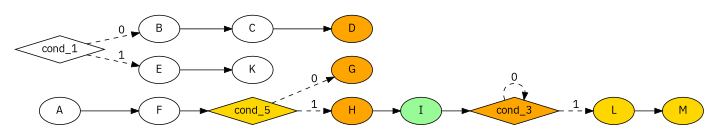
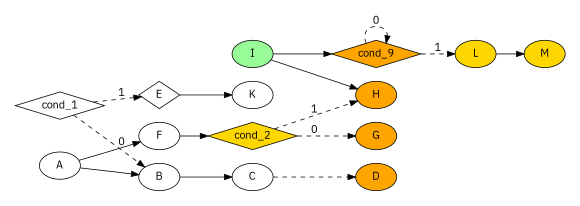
(298, 29) -> (311, 177)
(159, 70) -> (159, 95)
(253, 111) -> (253, 136)
(383, 111) -> (311, 73)
(514, 111) -> (376, 54)
none -> (106, 171)
